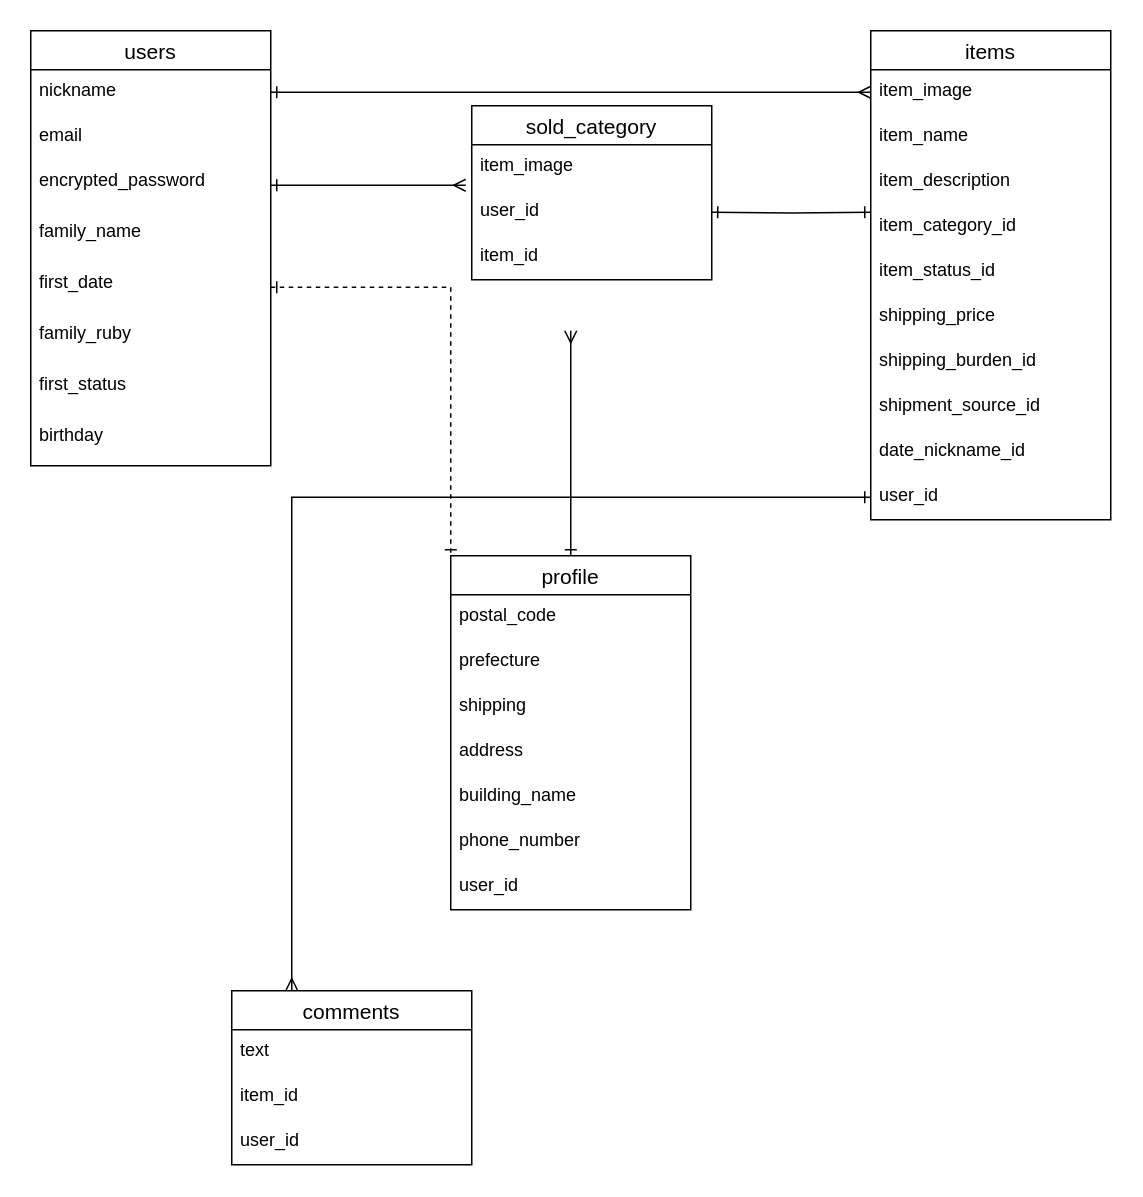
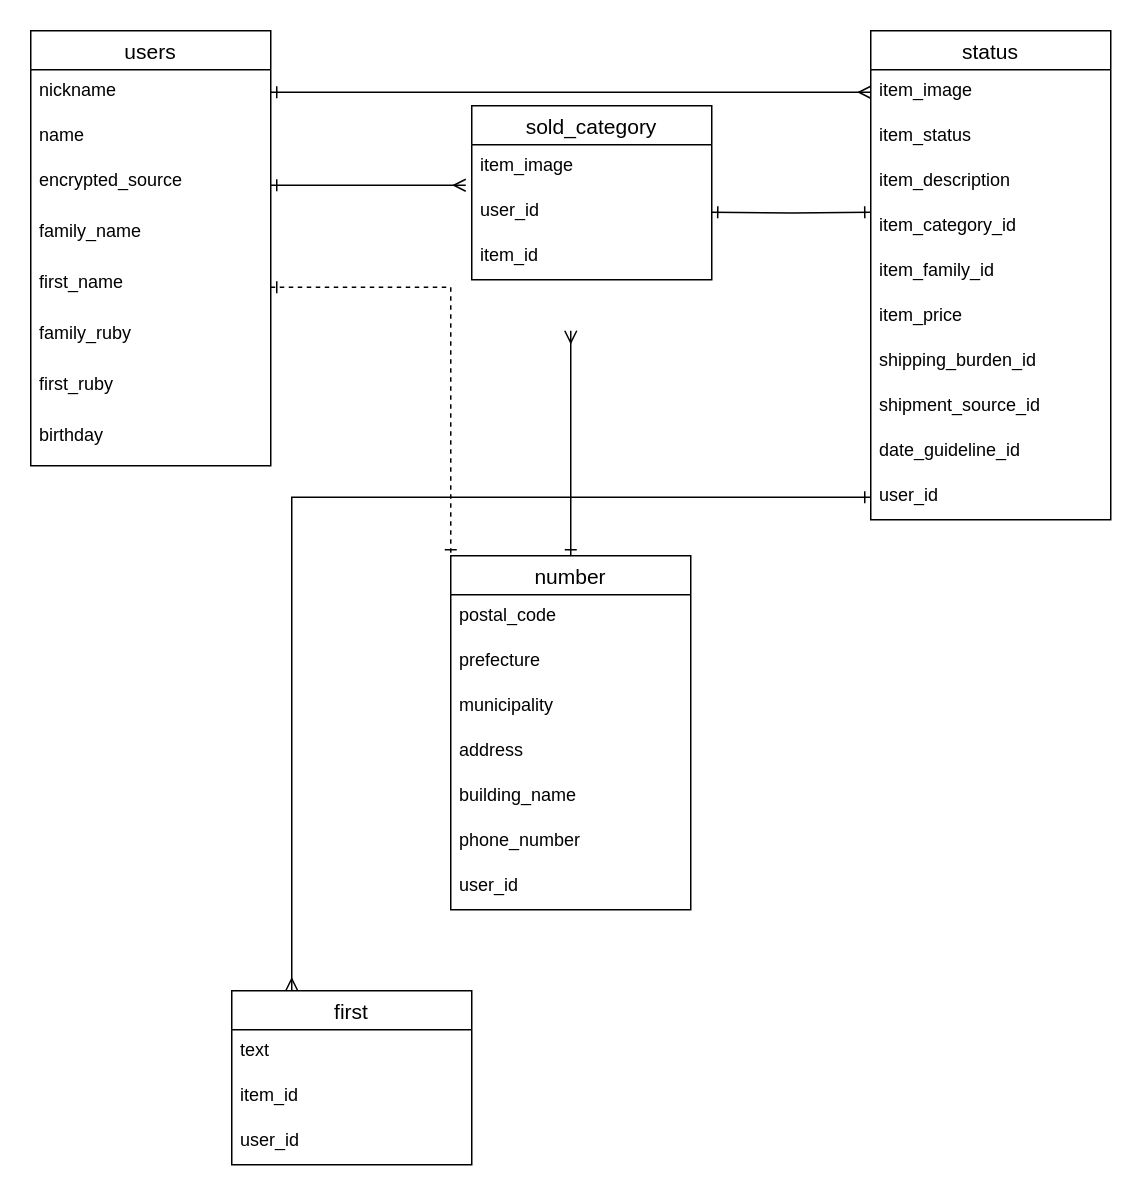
(990, 52) -> (990, 52)
(60, 135) -> (59, 135)
(922, 135) -> (932, 135)
(130, 180) -> (120, 180)
(945, 270) -> (940, 270)
(87, 282) -> (87, 282)
(943, 315) -> (925, 315)
(97, 384) -> (87, 384)
(955, 450) -> (955, 450)
(570, 577) -> (570, 577)
(495, 705) -> (510, 705)
(351, 1012) -> (351, 1012)
